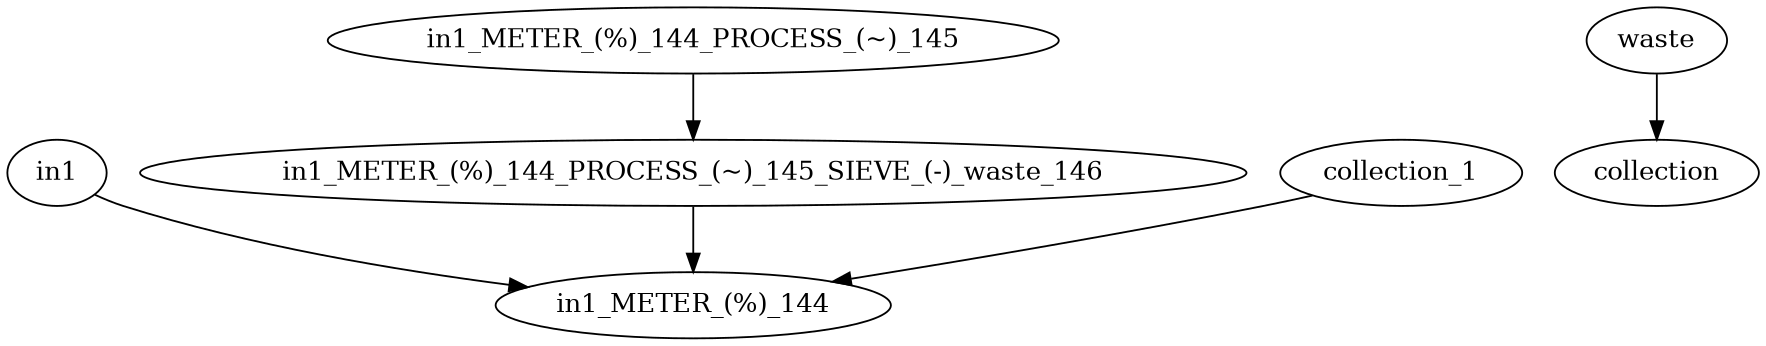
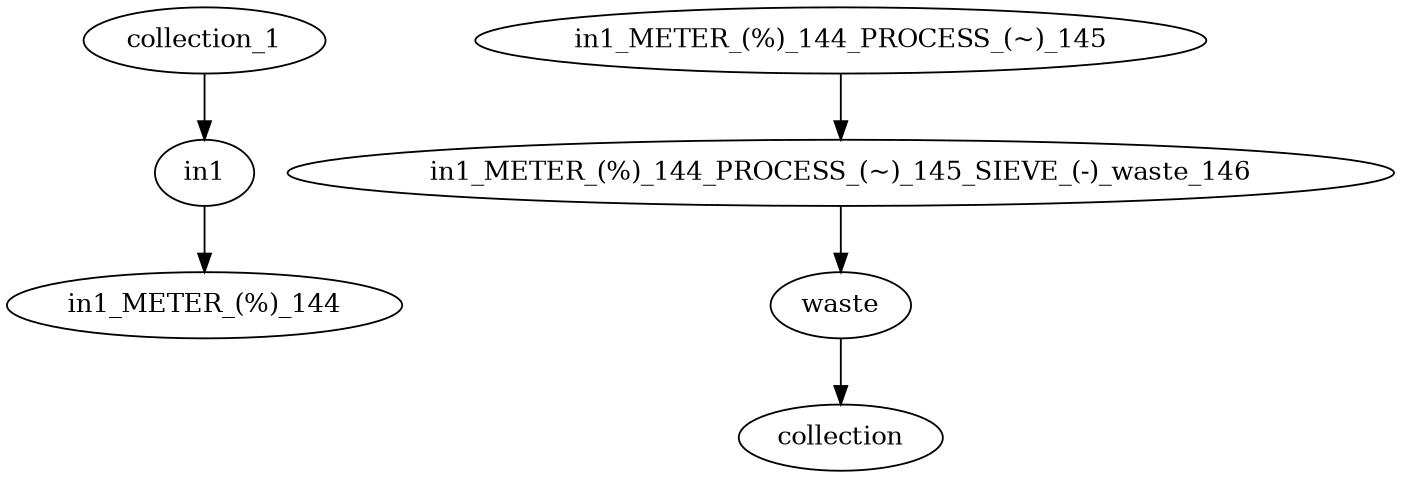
(693, 230) -> (841, 230)
(1082, 240) -> (205, 98)
